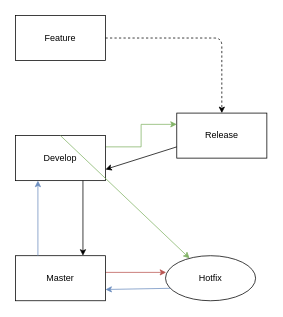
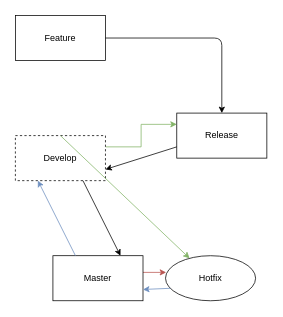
(195, 38) -> (195, 38)
(60, 158) -> (60, 158)
(60, 278) -> (98, 278)
